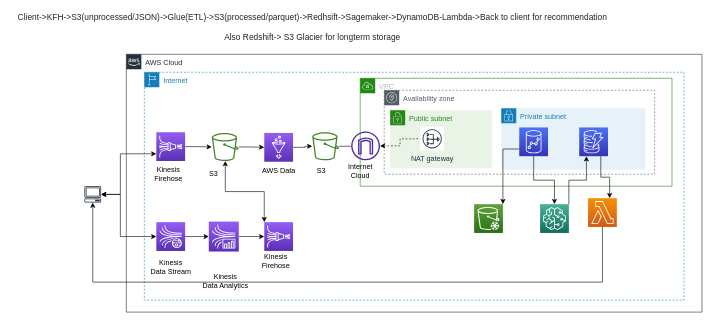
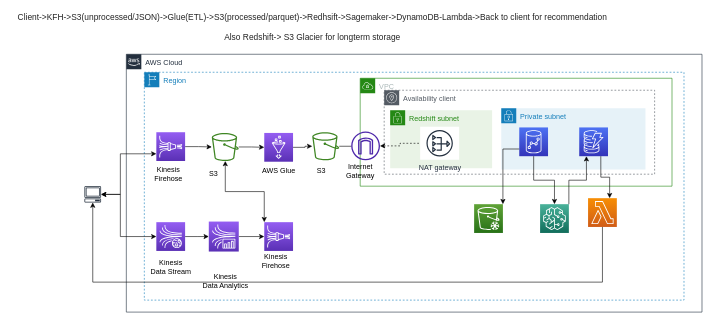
(180, 81) -> (175, 81)
(432, 99) -> (434, 99)
(433, 119) -> (438, 119)
(432, 139) -> (440, 143)
(279, 171) -> (279, 171)
(361, 171) -> (361, 171)
